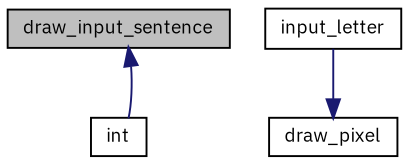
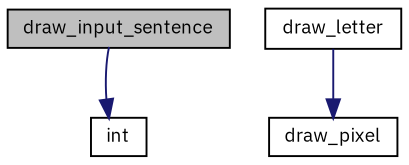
(333, 29) -> (333, 29)
(131, 93) -> (106, 73)
